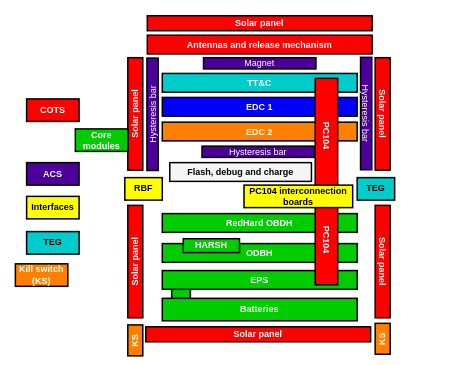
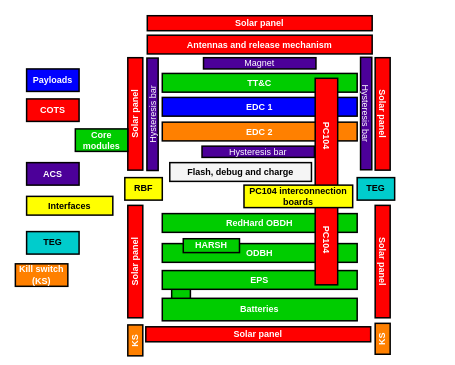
none -> (53, 80)
(260, 83) -> (260, 83)
(53, 207) -> (70, 206)
